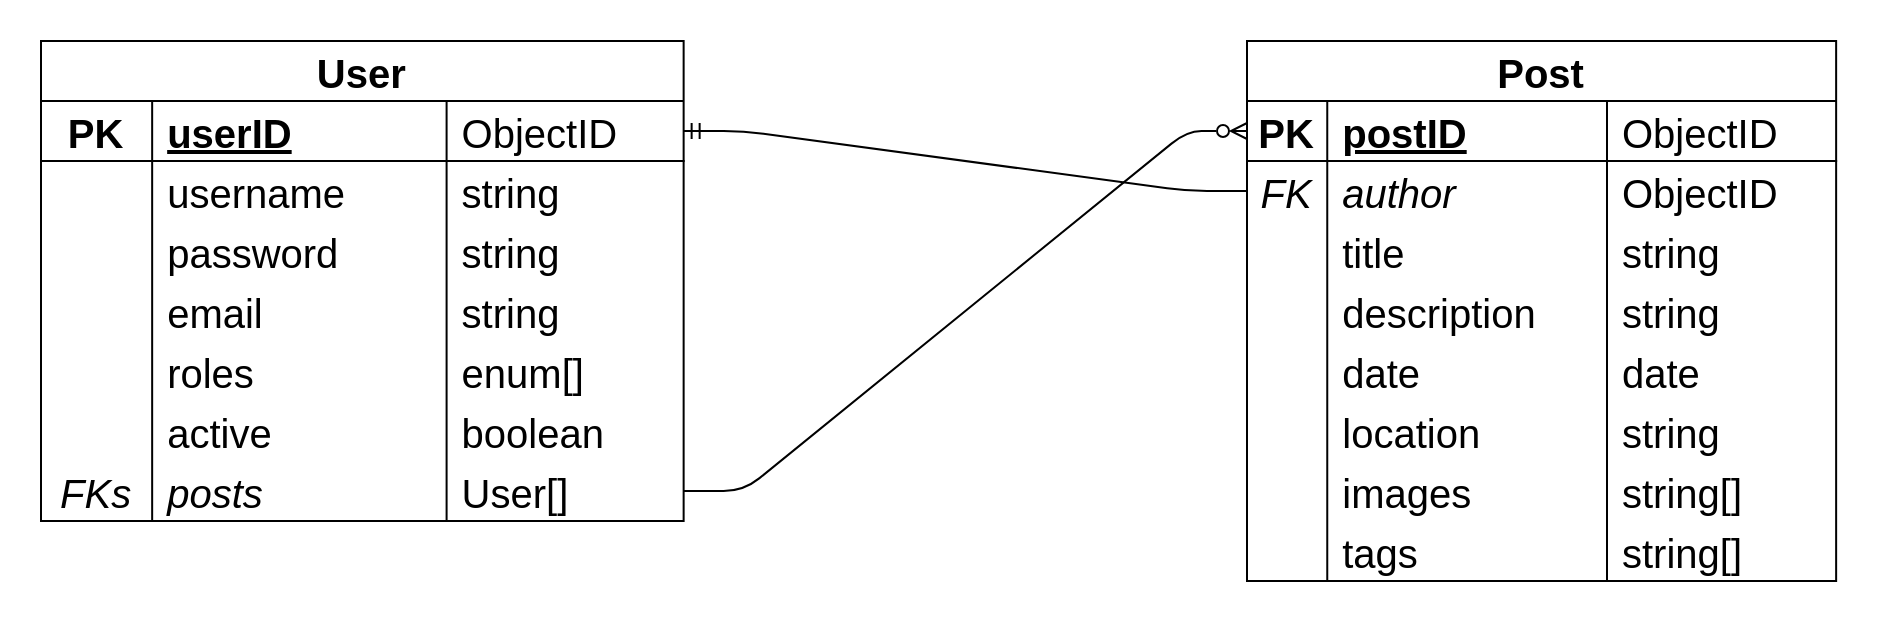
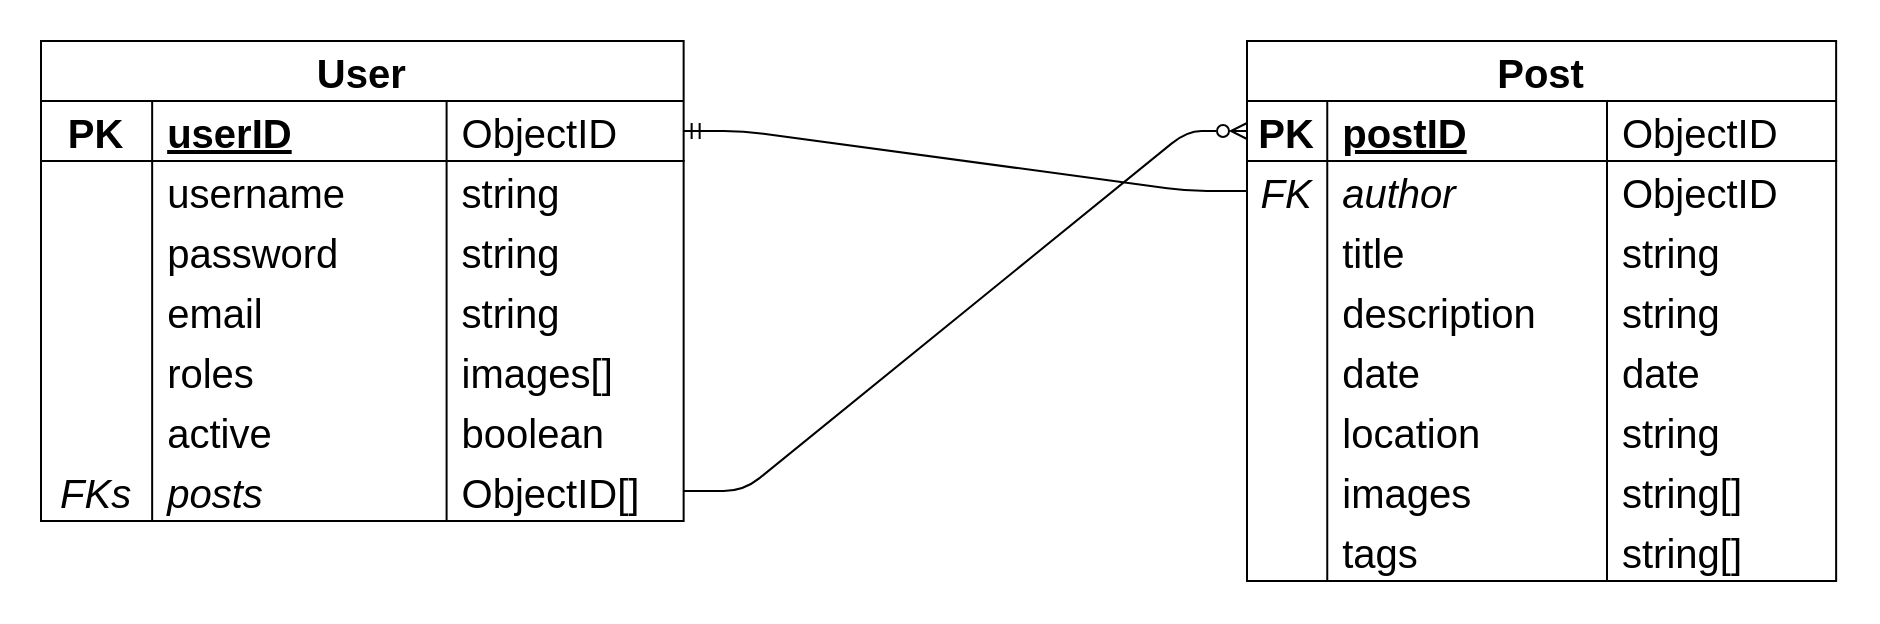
(529, 375) -> (546, 375)
(529, 495) -> (574, 495)
